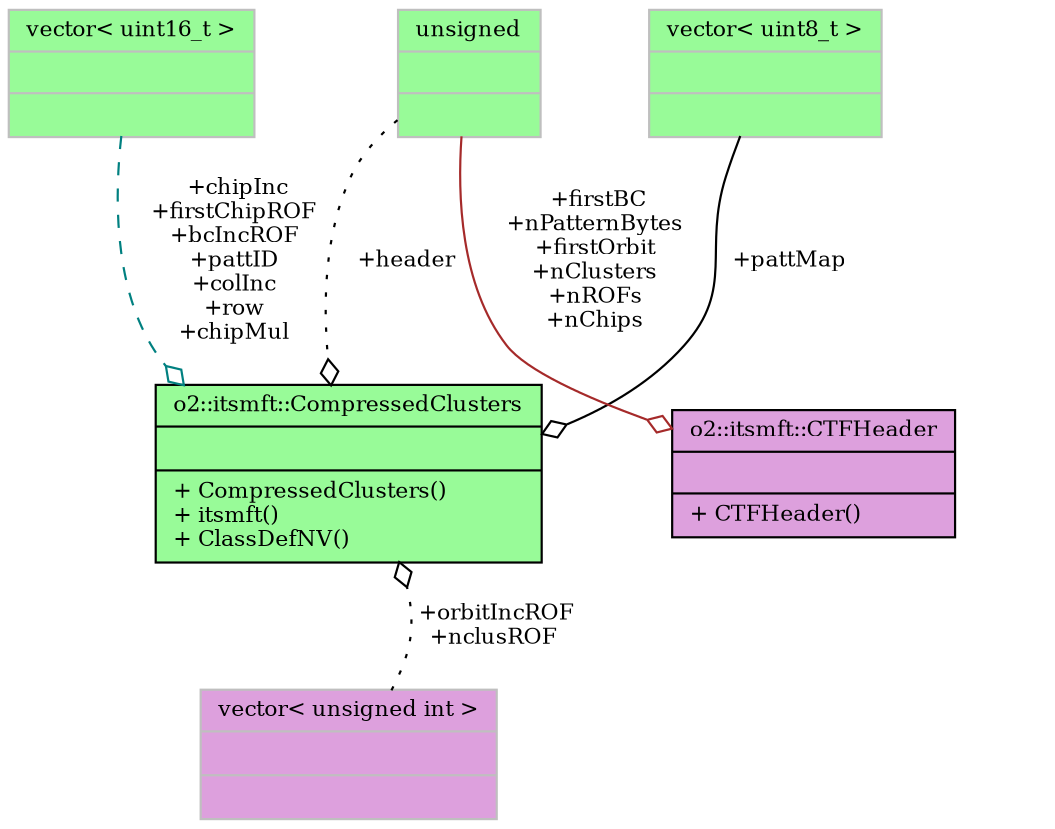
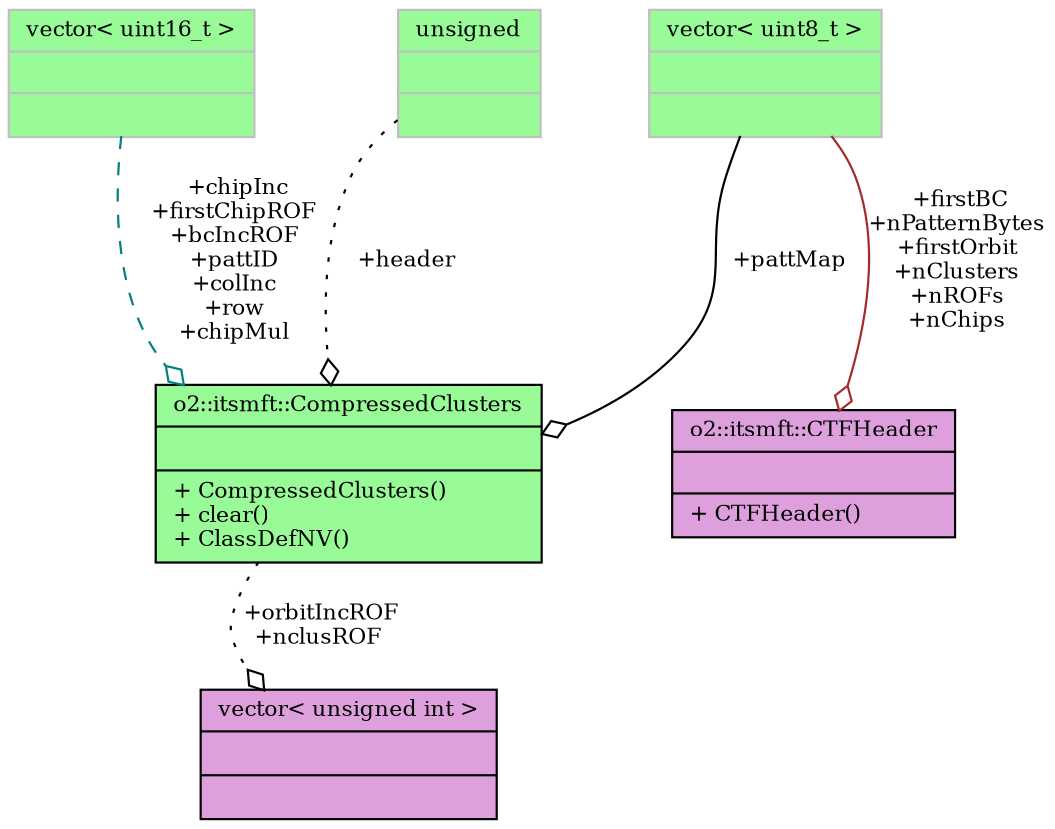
(491, 321) -> (869, 258)
(227, 515) -> (221, 515)
(410, 641) -> (233, 615)
(349, 754) -> (349, 754)
